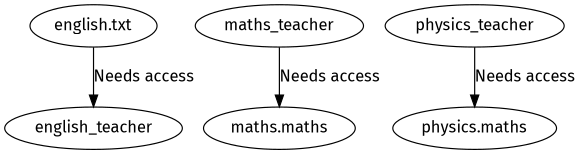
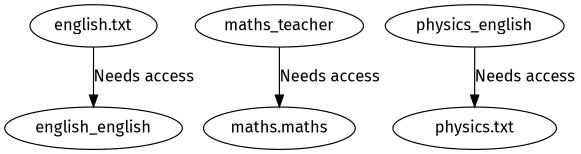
(475, 26) -> (475, 26)
(94, 128) -> (94, 128)
(475, 128) -> (475, 128)
